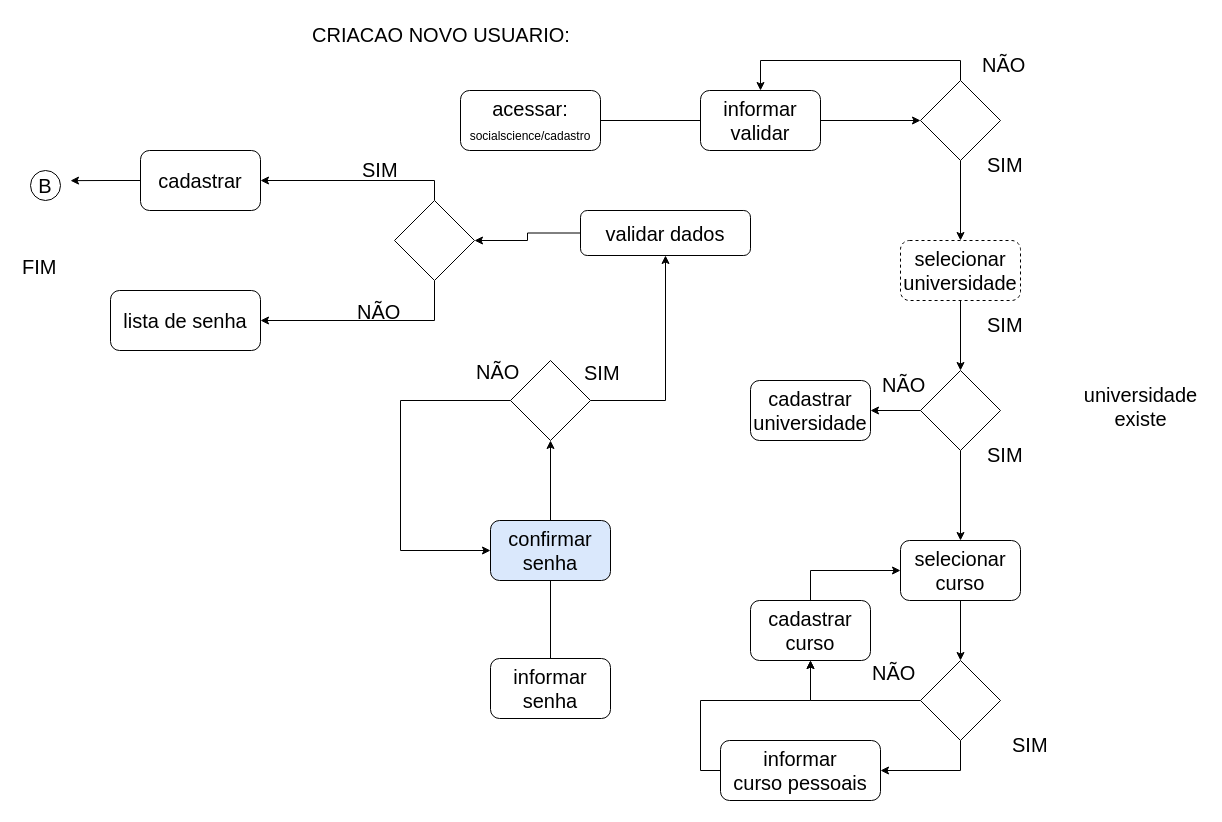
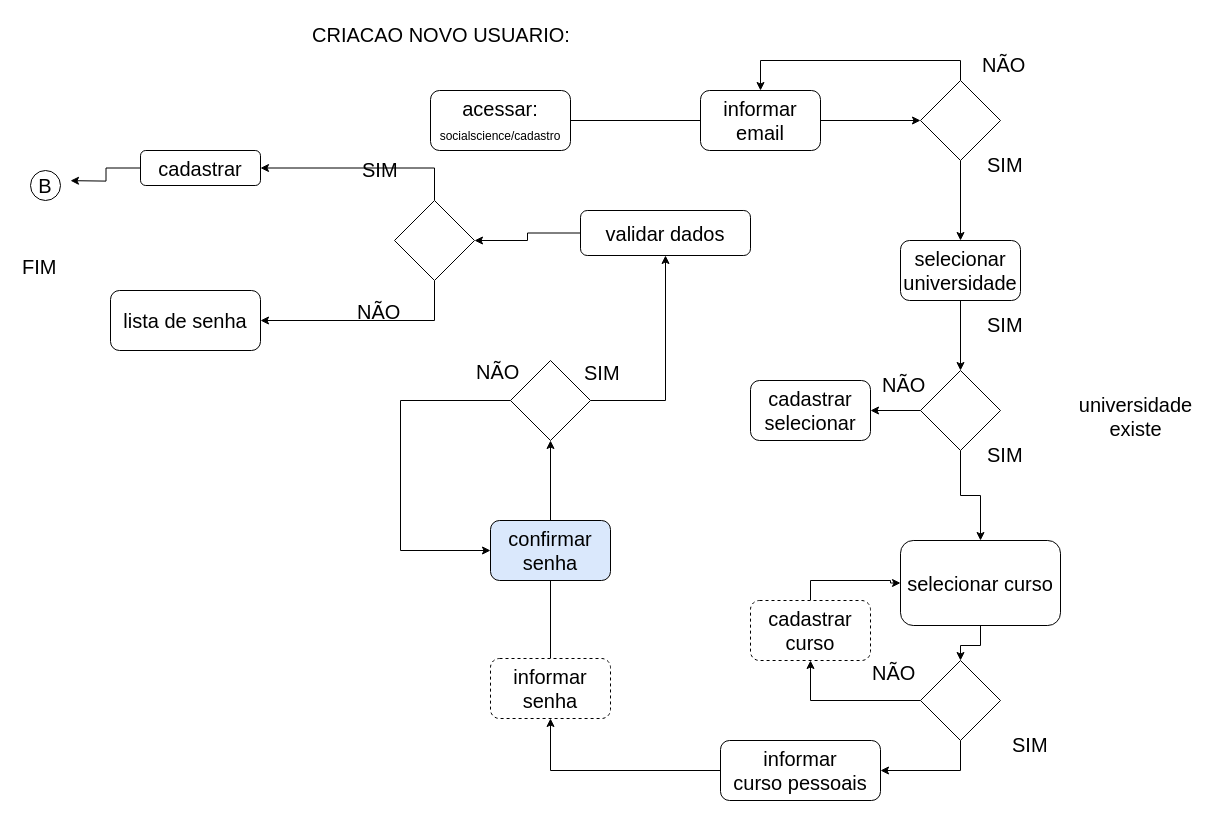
(531, 121) -> (501, 121)
(761, 121) -> (761, 121)
(201, 181) -> (201, 168)
(961, 271) -> (961, 271)
(1141, 406) -> (1136, 416)
(811, 411) -> (811, 411)
(961, 571) -> (981, 583)
(811, 631) -> (811, 631)
(551, 689) -> (551, 689)
(719, 701) -> (605, 771)
